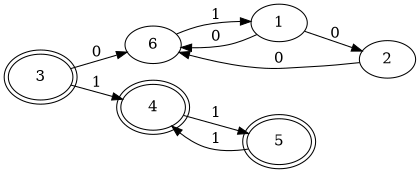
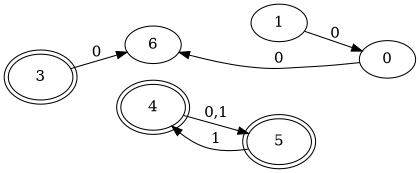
(208, 24) -> none
(225, 45) -> none
(388, 59) -> (388, 59)
(92, 91) -> none
(216, 113) -> (216, 113)
